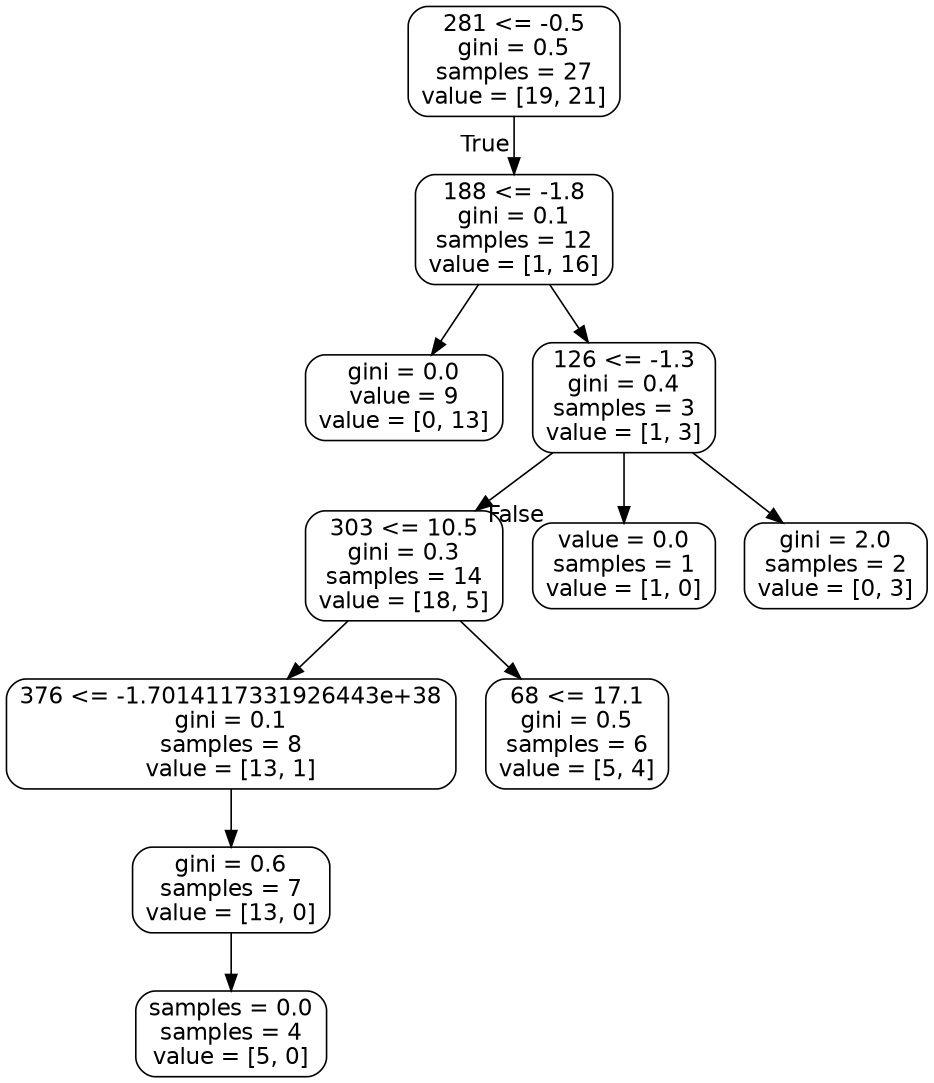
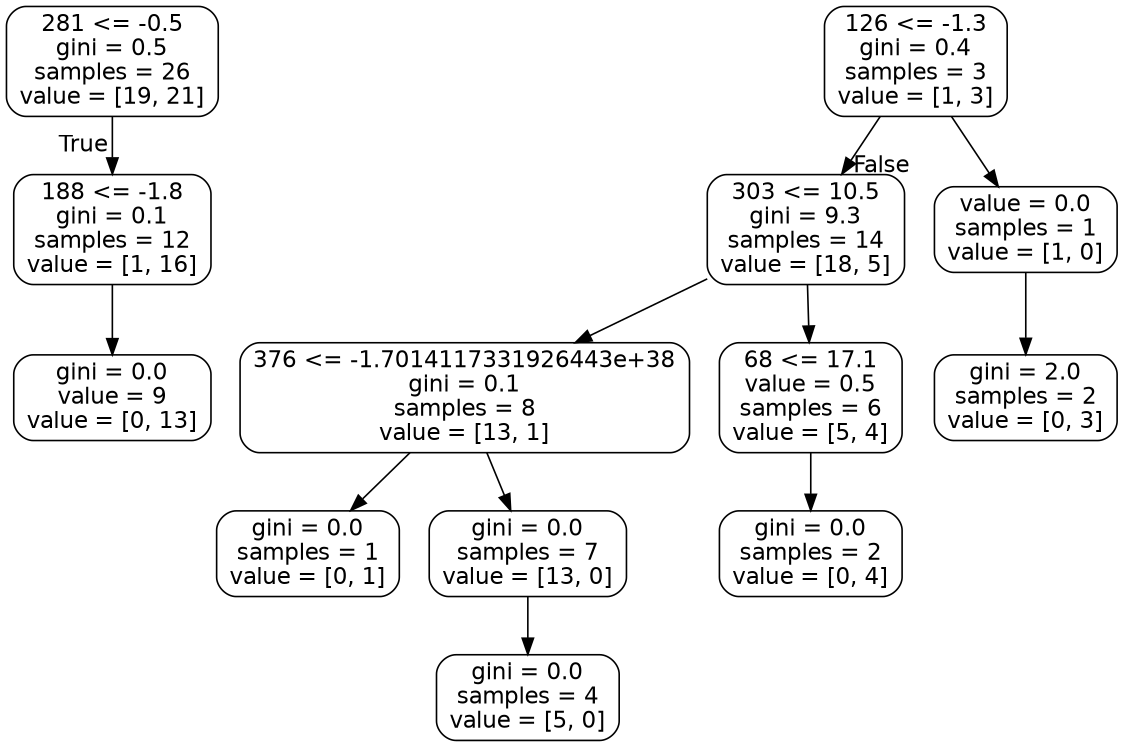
(514, 61) -> (112, 61)
(564, 307) -> none
(731, 483) -> (1026, 305)
none -> (308, 554)
none -> (811, 554)
(404, 566) -> (806, 230)
(577, 734) -> (811, 398)
(231, 890) -> (528, 554)
(231, 1034) -> (528, 698)
